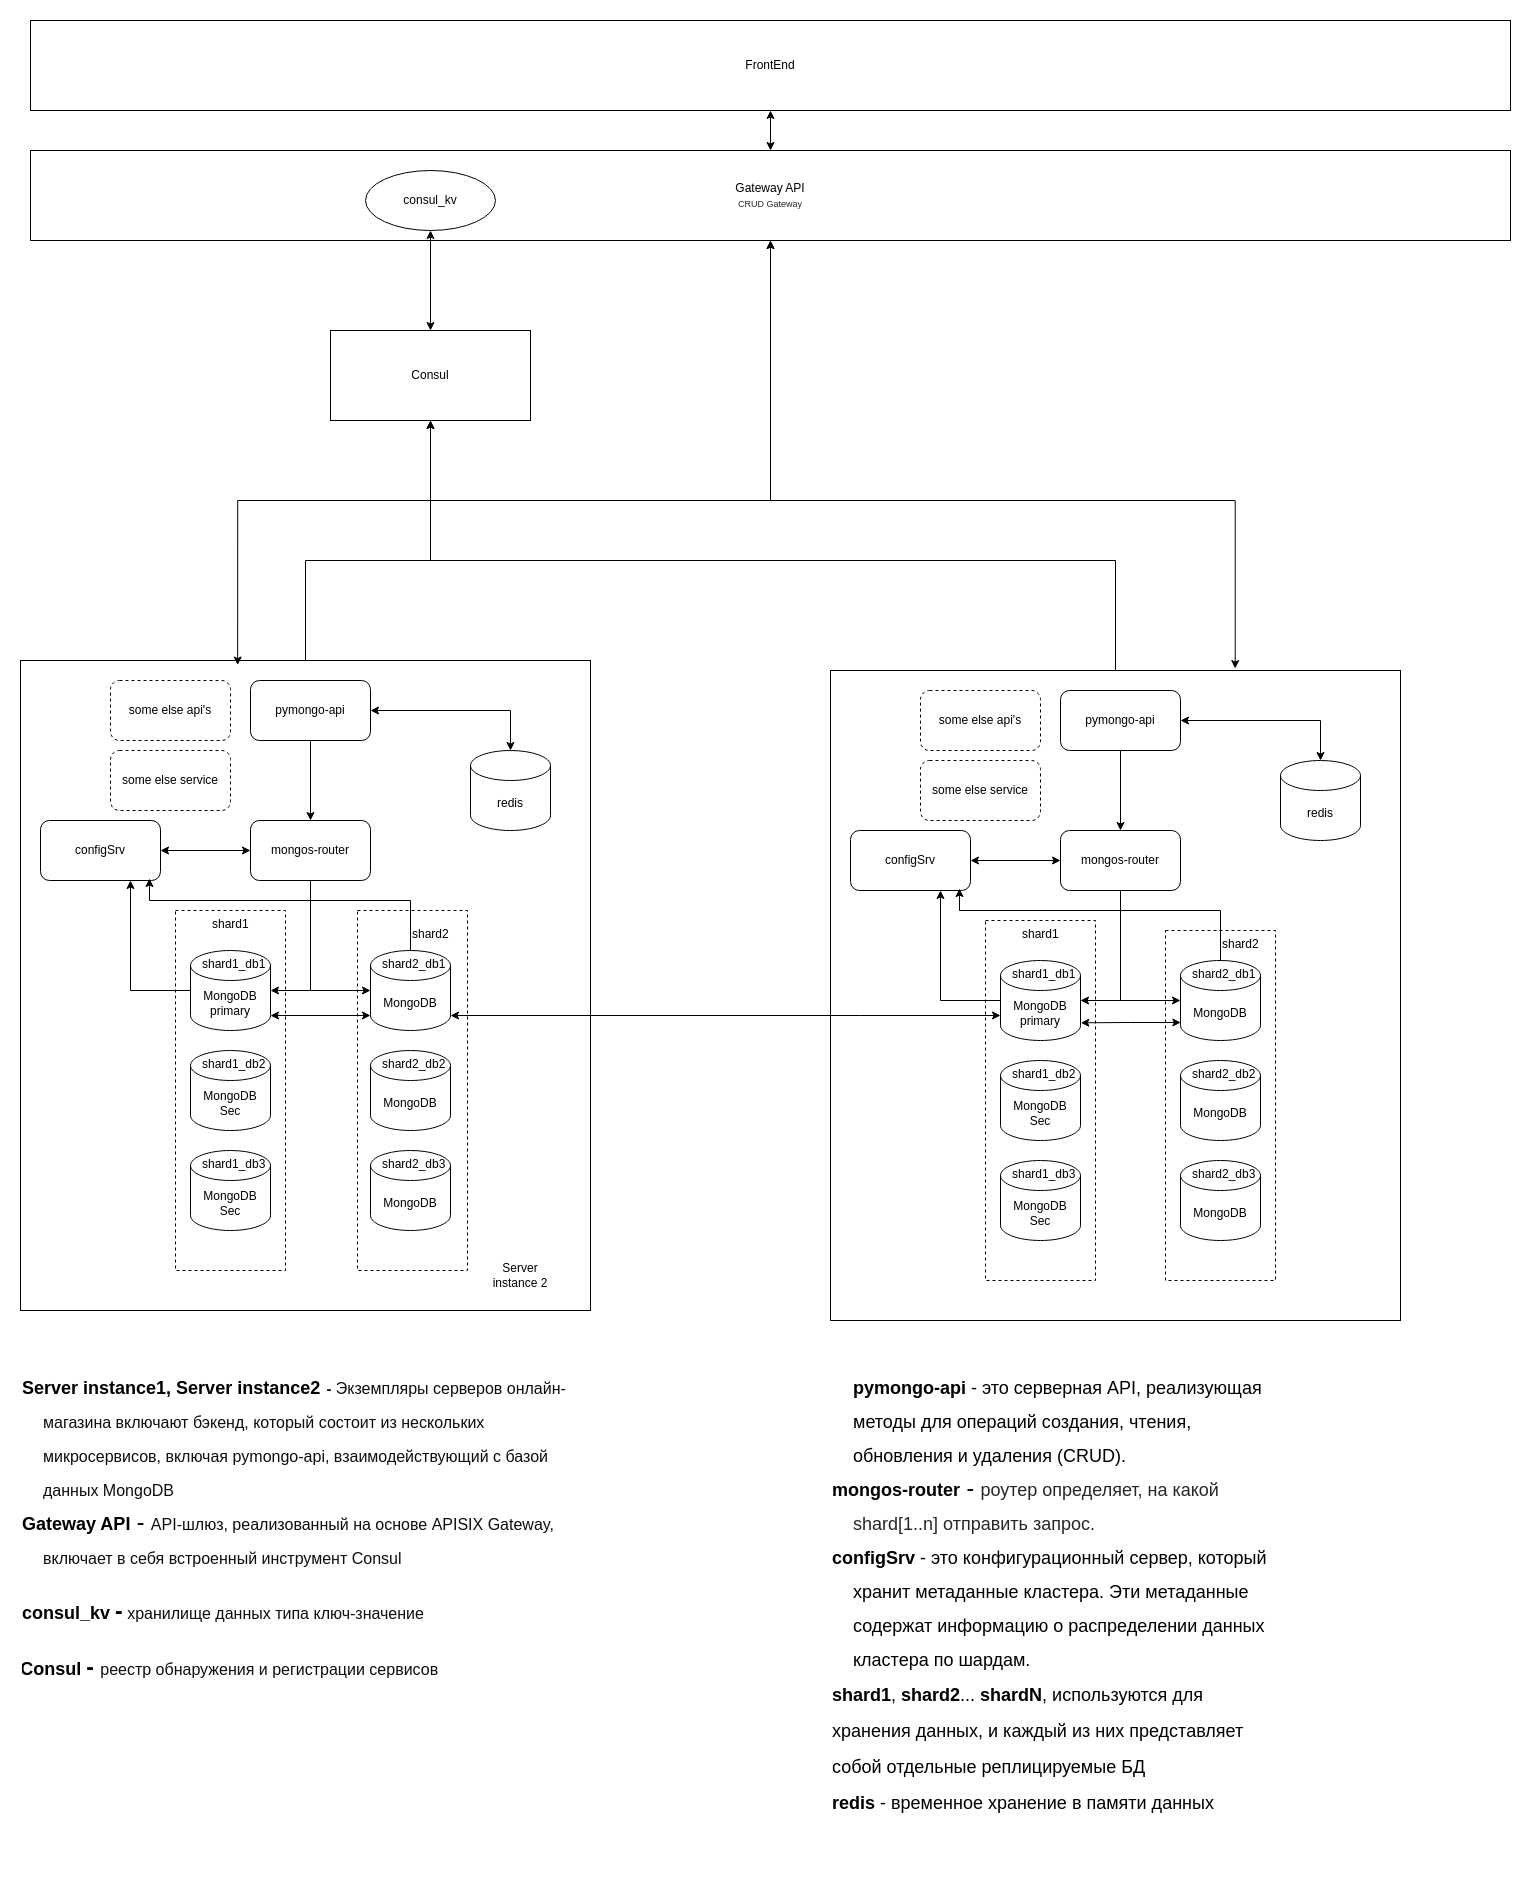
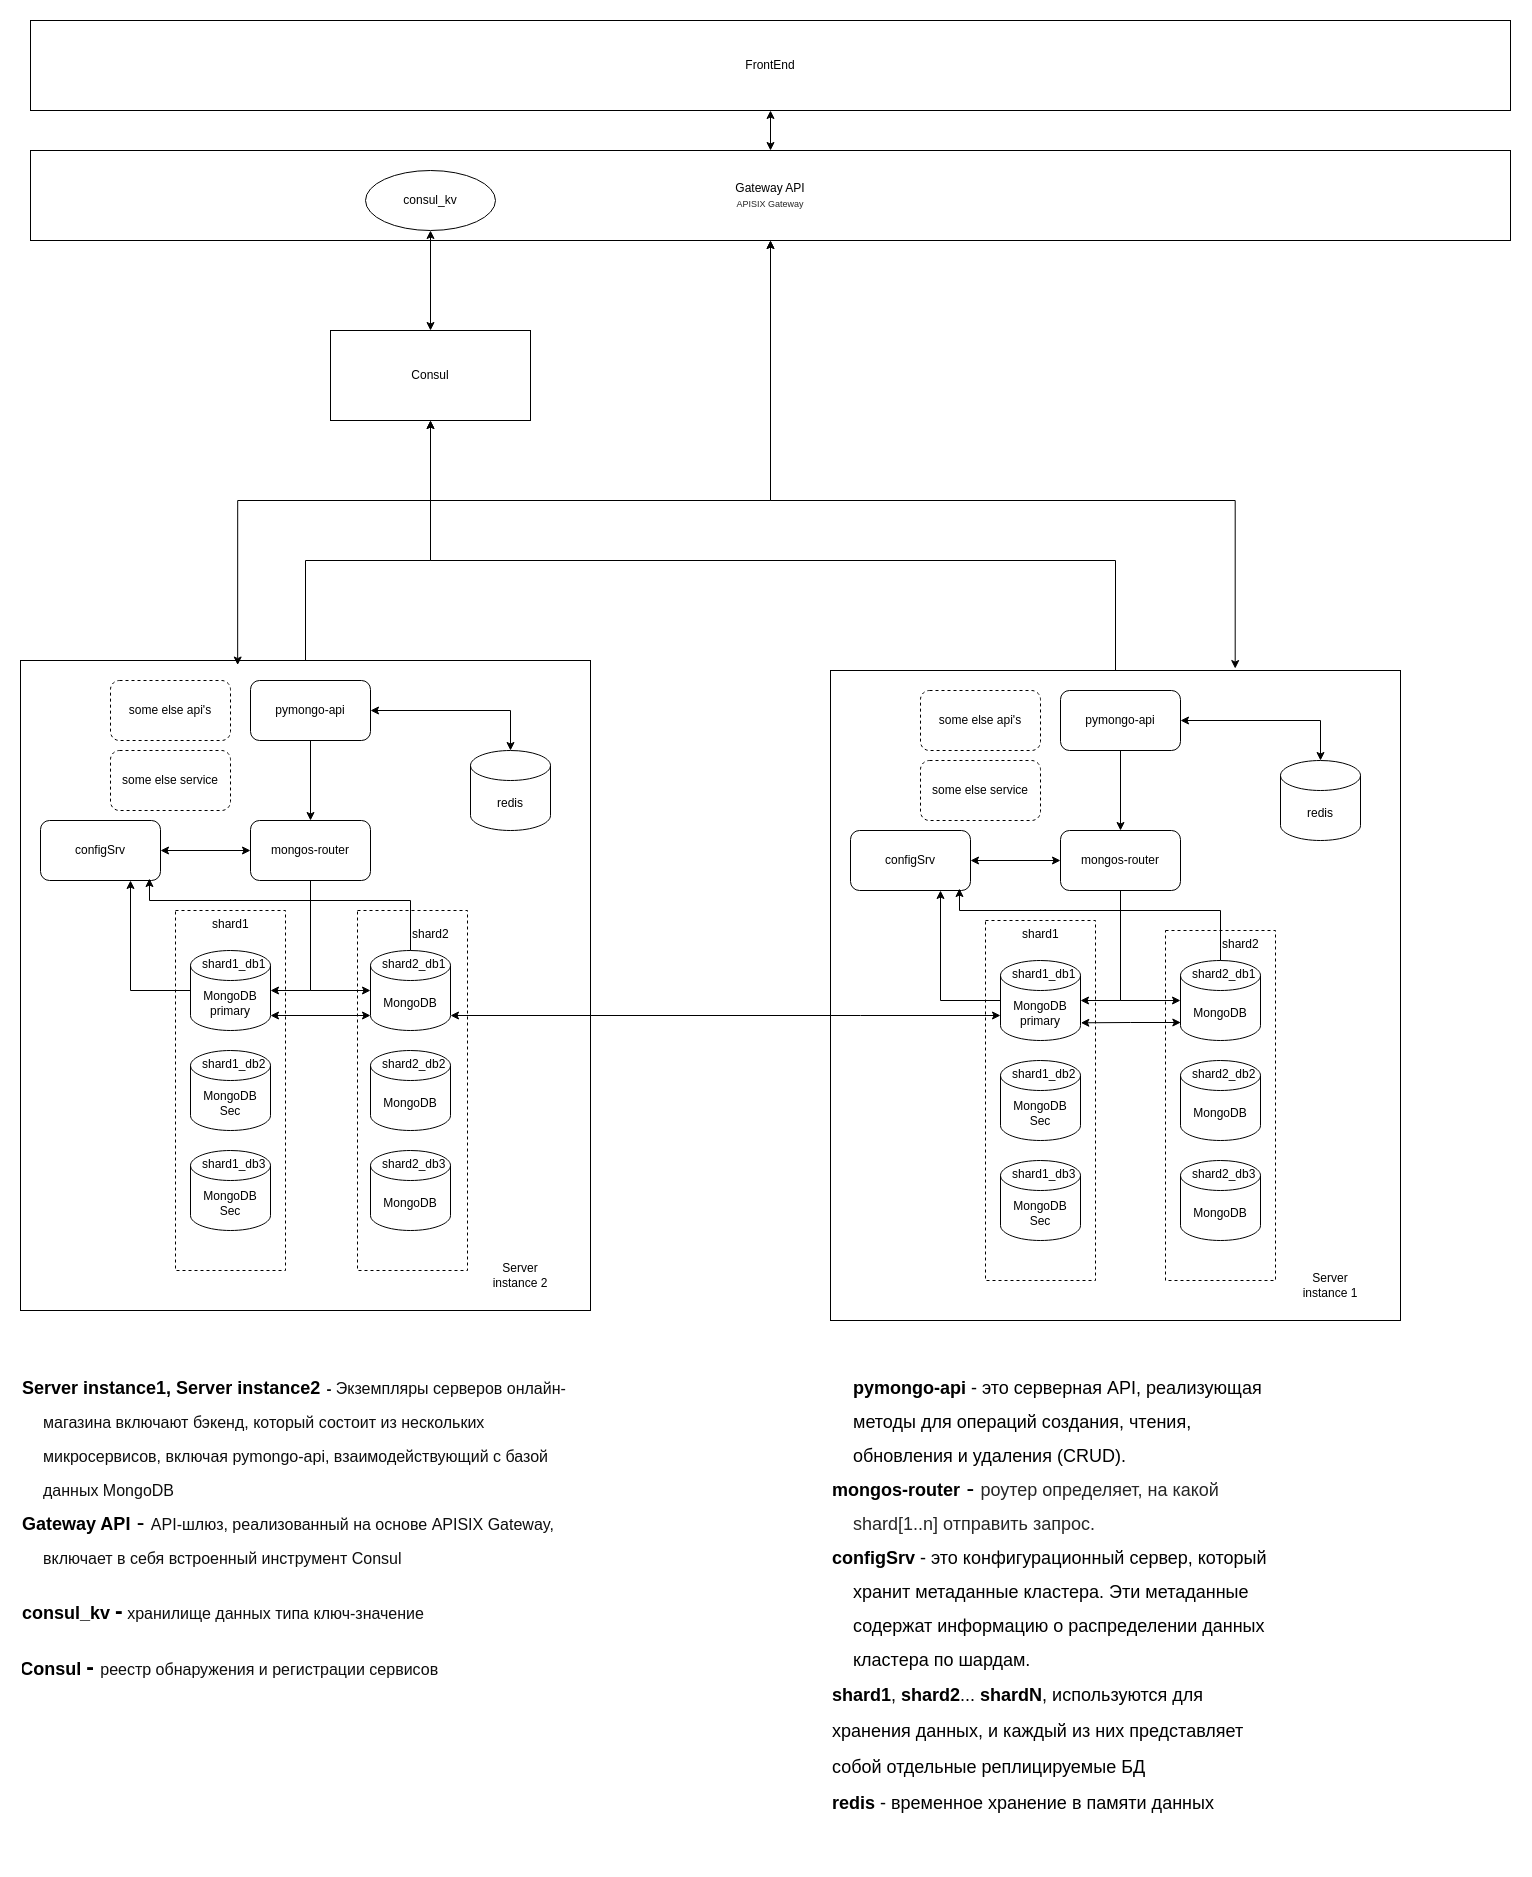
(771, 196) -> (771, 196)
none -> (1331, 1286)
